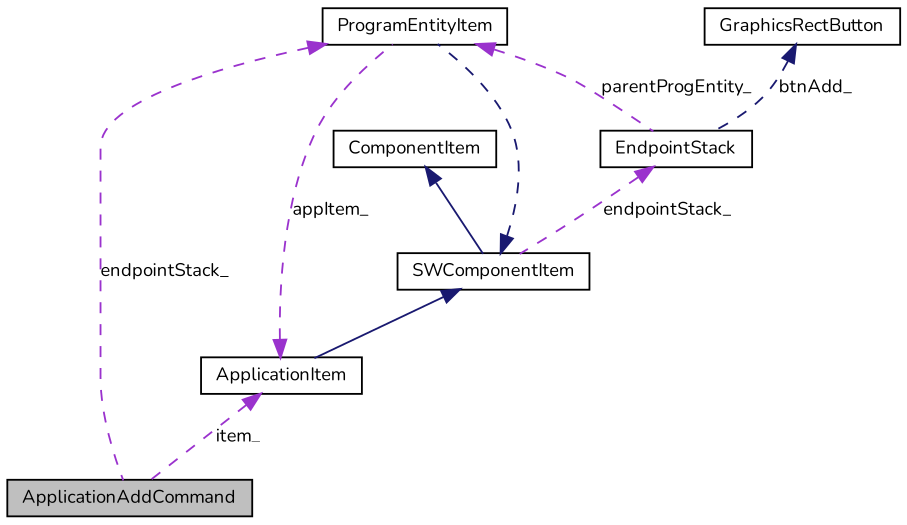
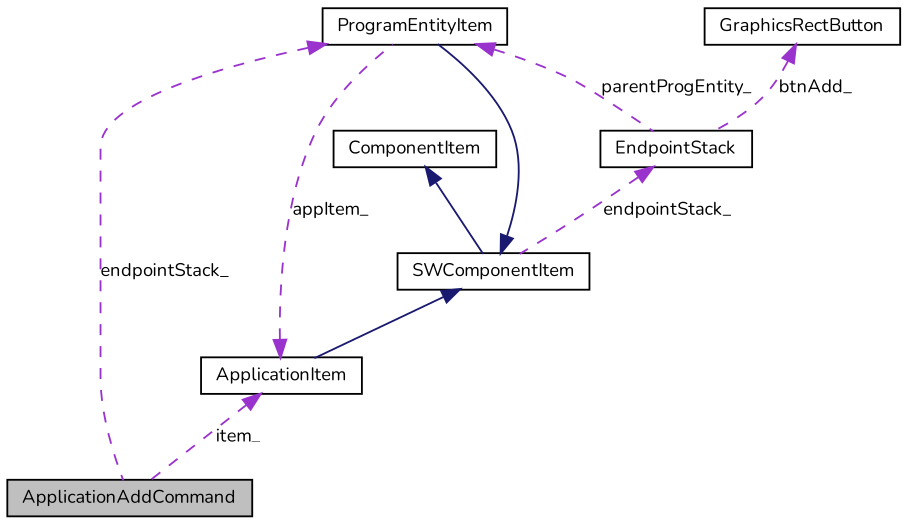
(757, 103) -> (757, 103)
(510, 127) -> (510, 127)
